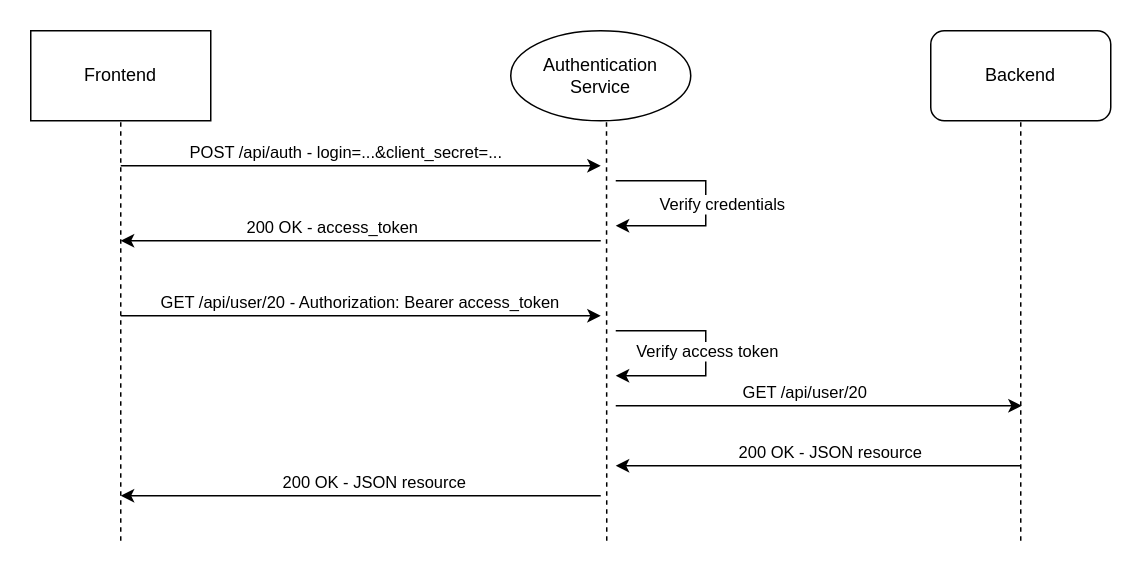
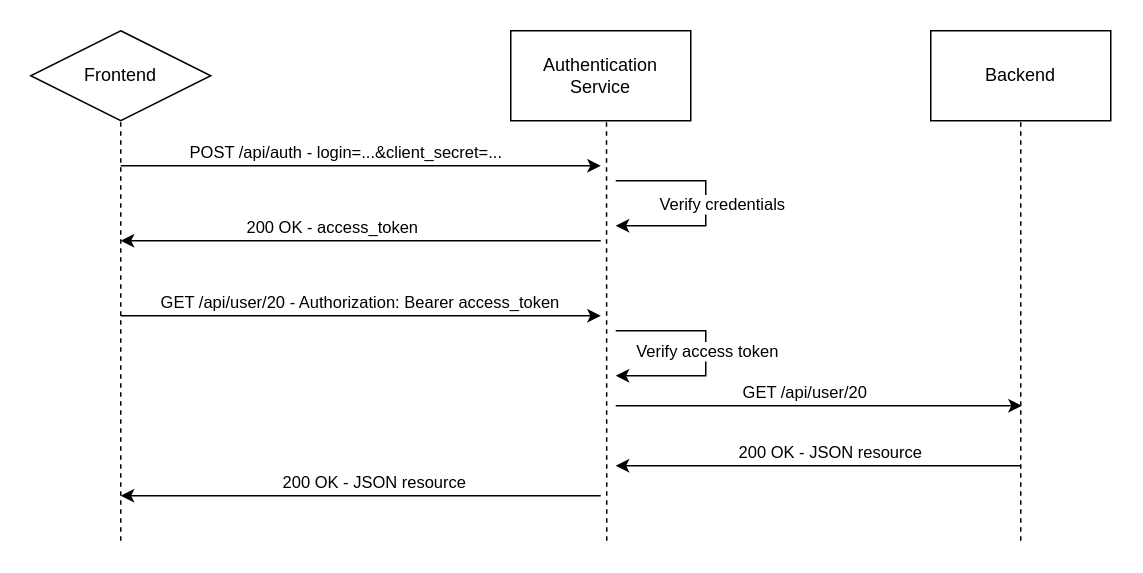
(121, 76) -> (121, 76)
(601, 76) -> (601, 76)
(1021, 76) -> (1021, 76)
